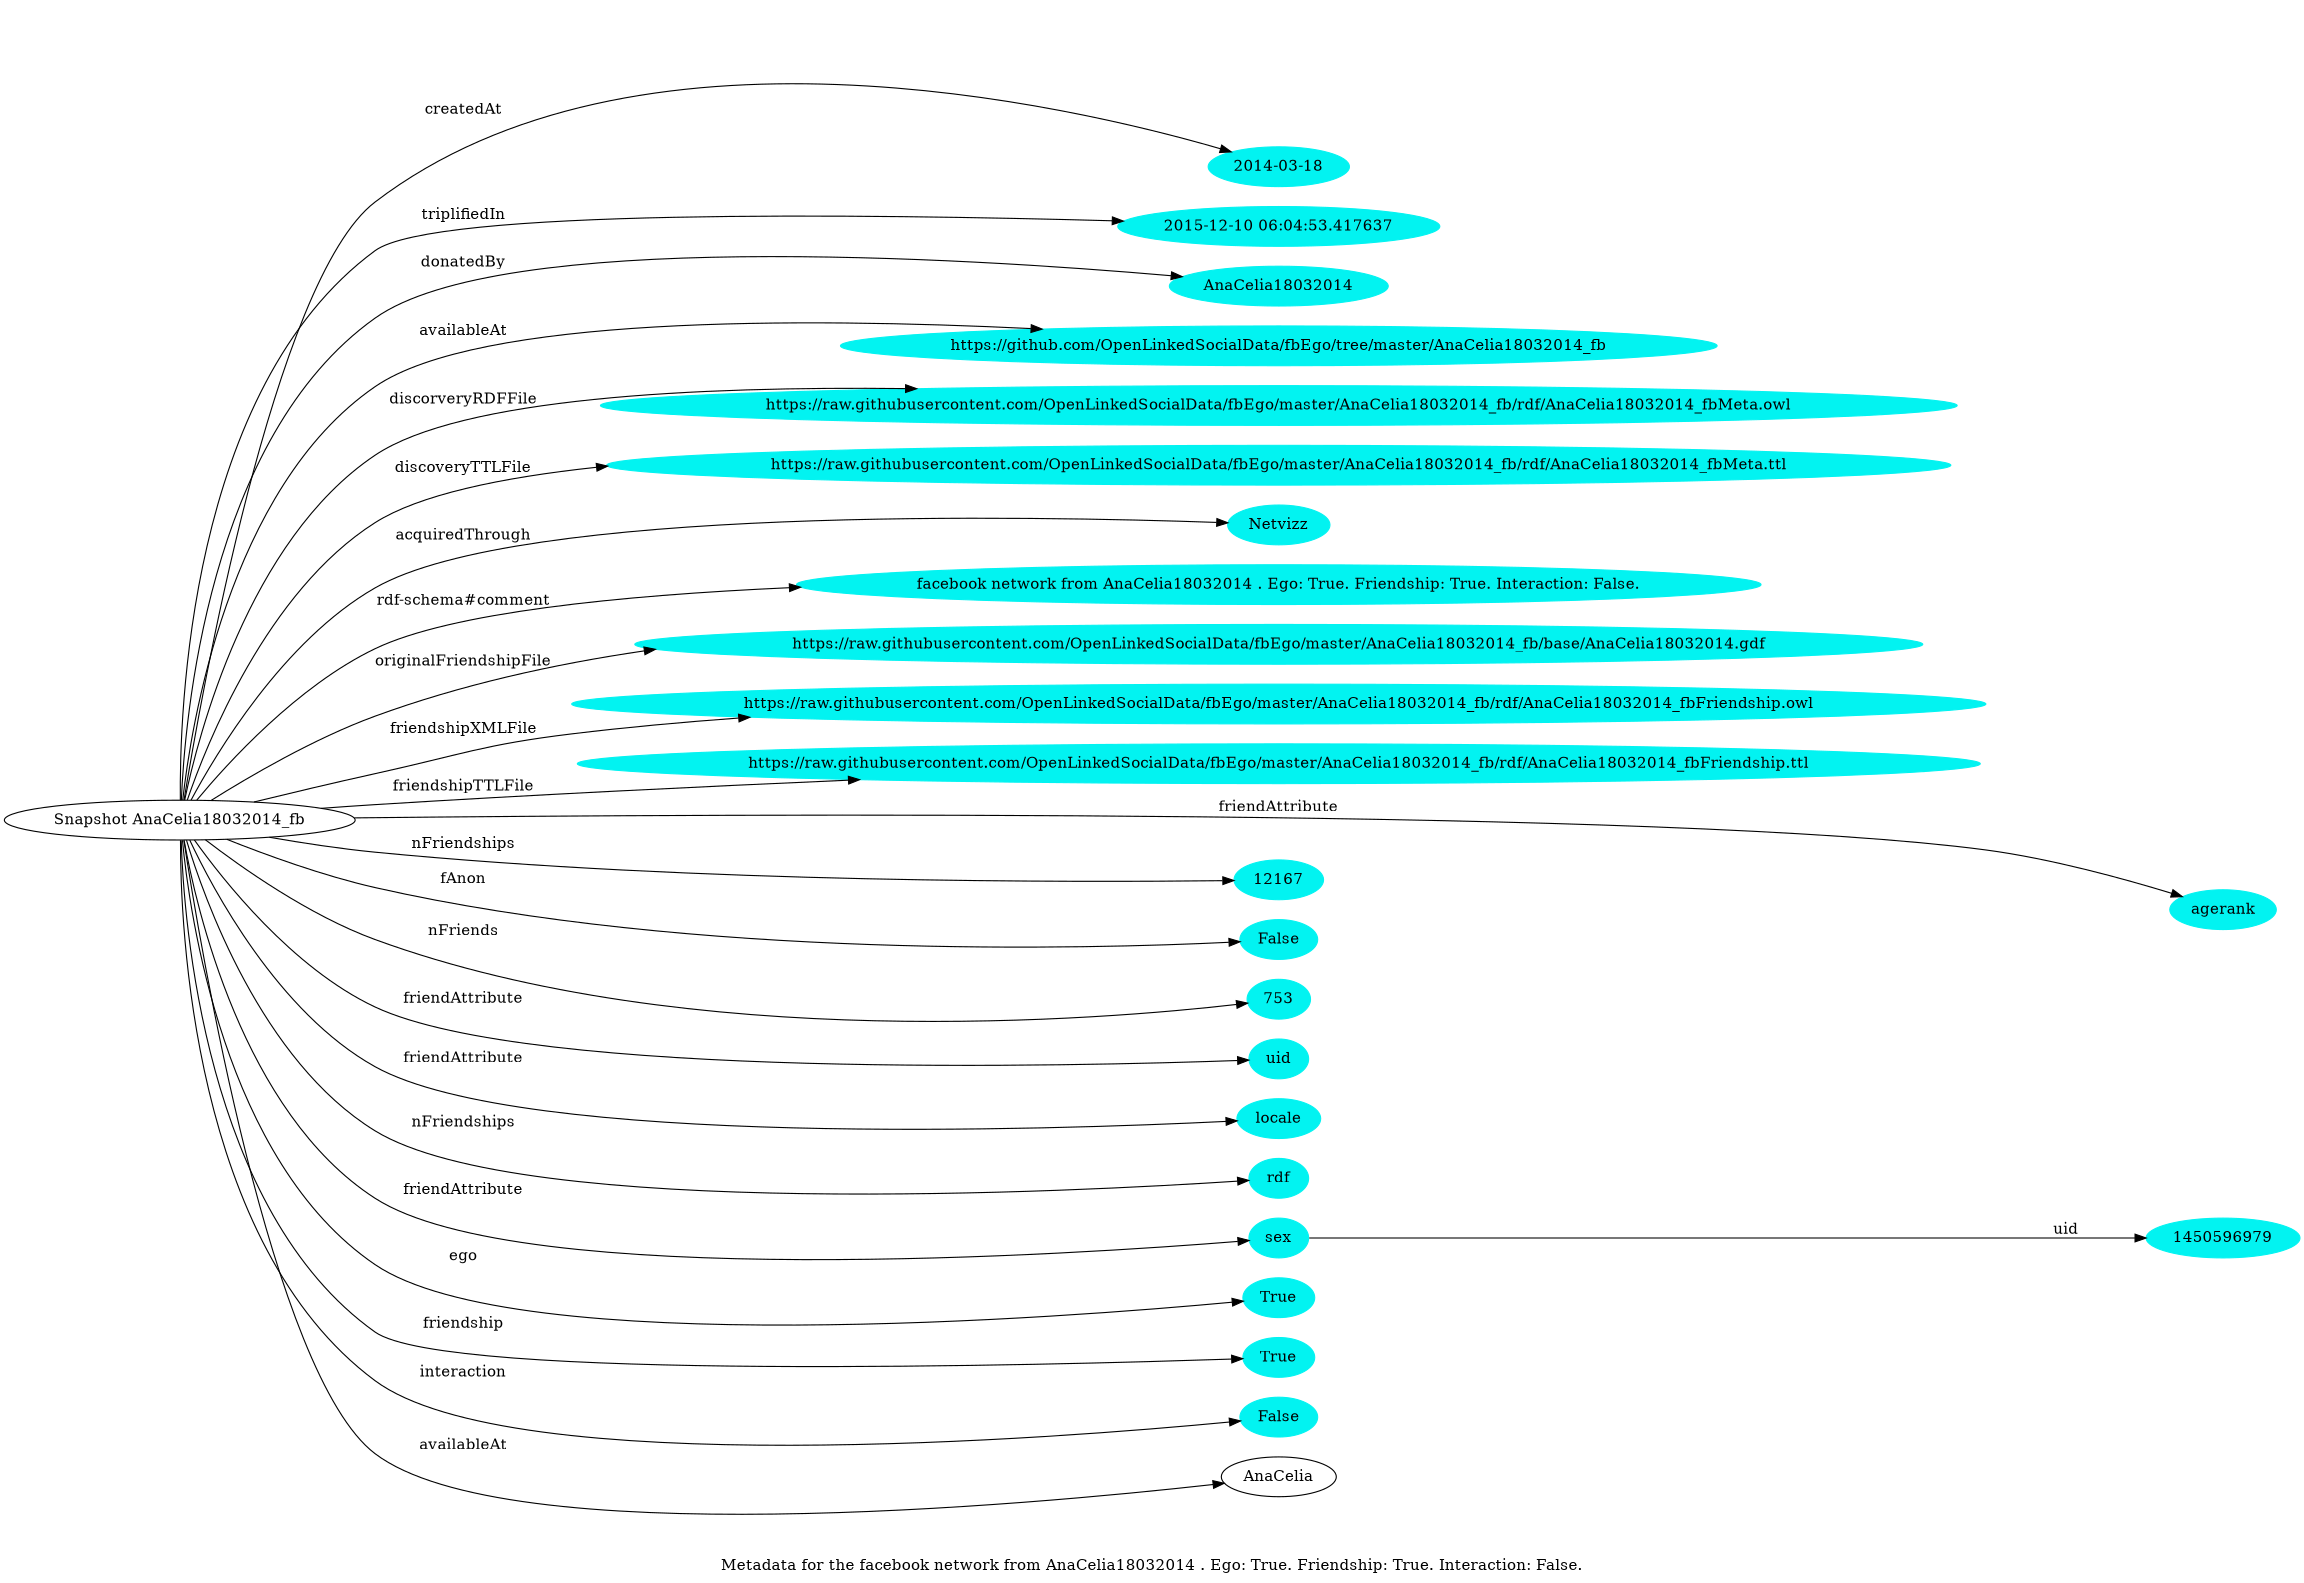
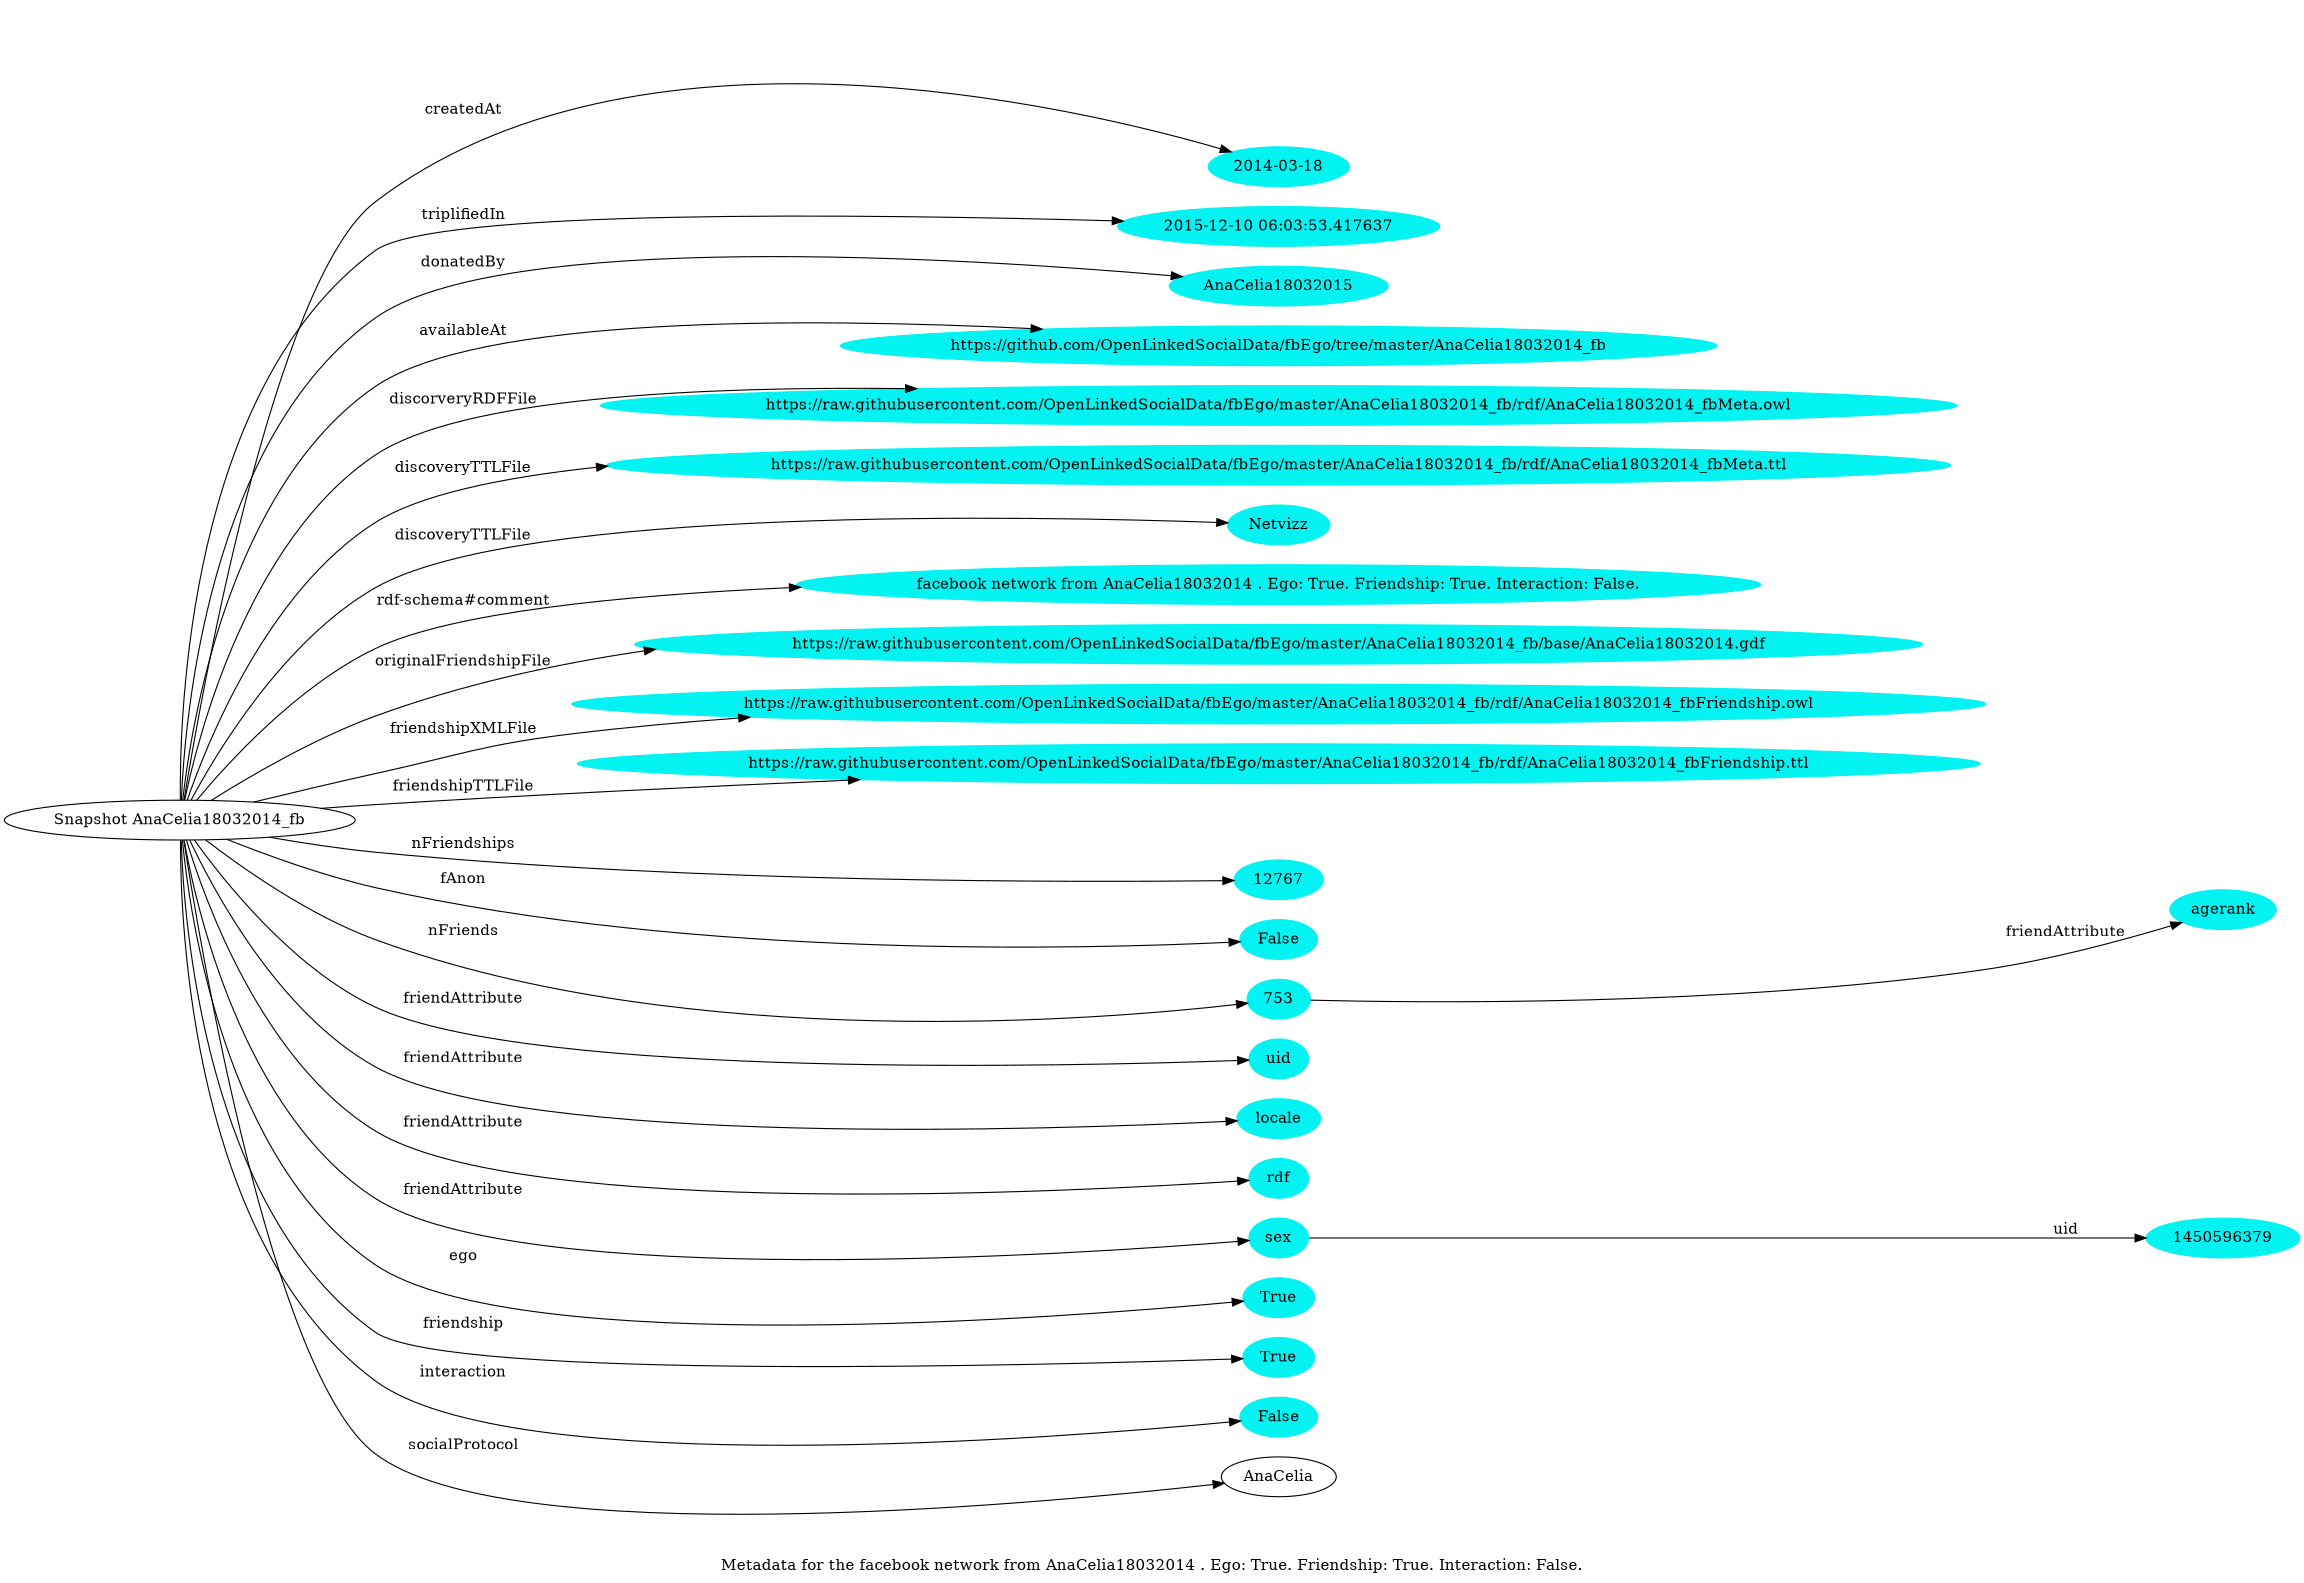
(1279, 226) -> (1279, 226)
(1279, 286) -> (1279, 286)
(463, 535) -> (463, 535)
(1266, 818) -> (1744, 993)
(1279, 880) -> (1279, 880)
(463, 1122) -> (463, 1122)
(2223, 1238) -> (2223, 1238)
(463, 1445) -> (463, 1445)
